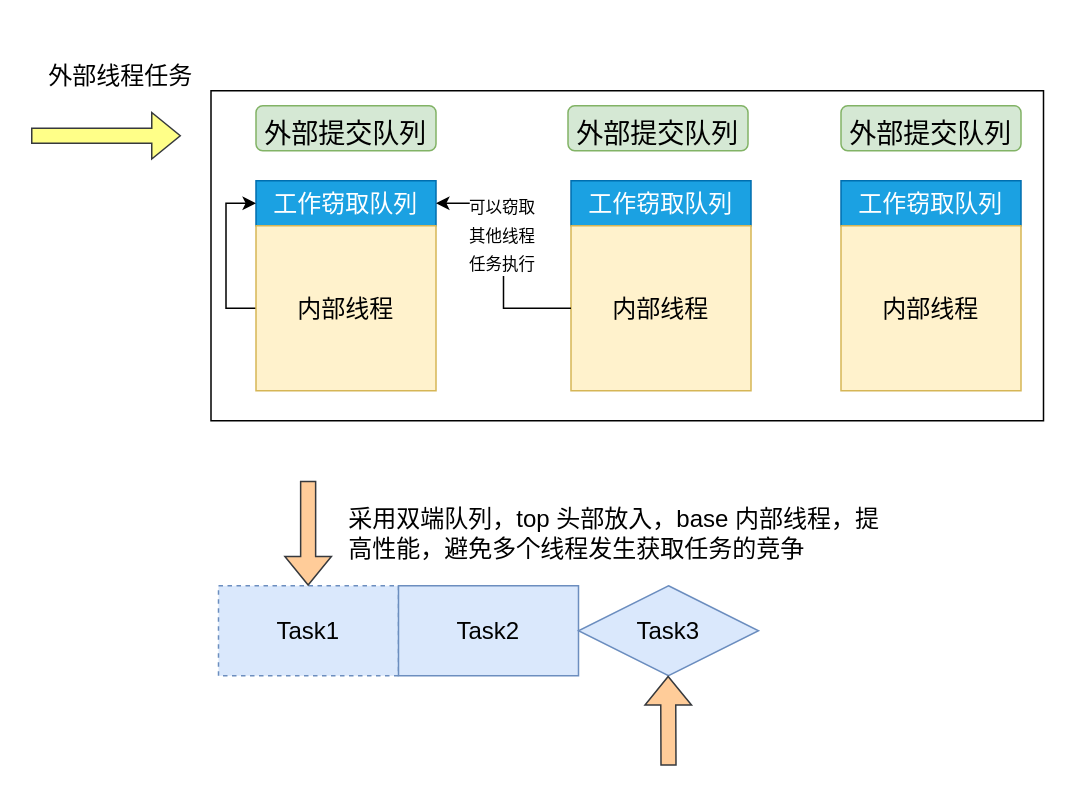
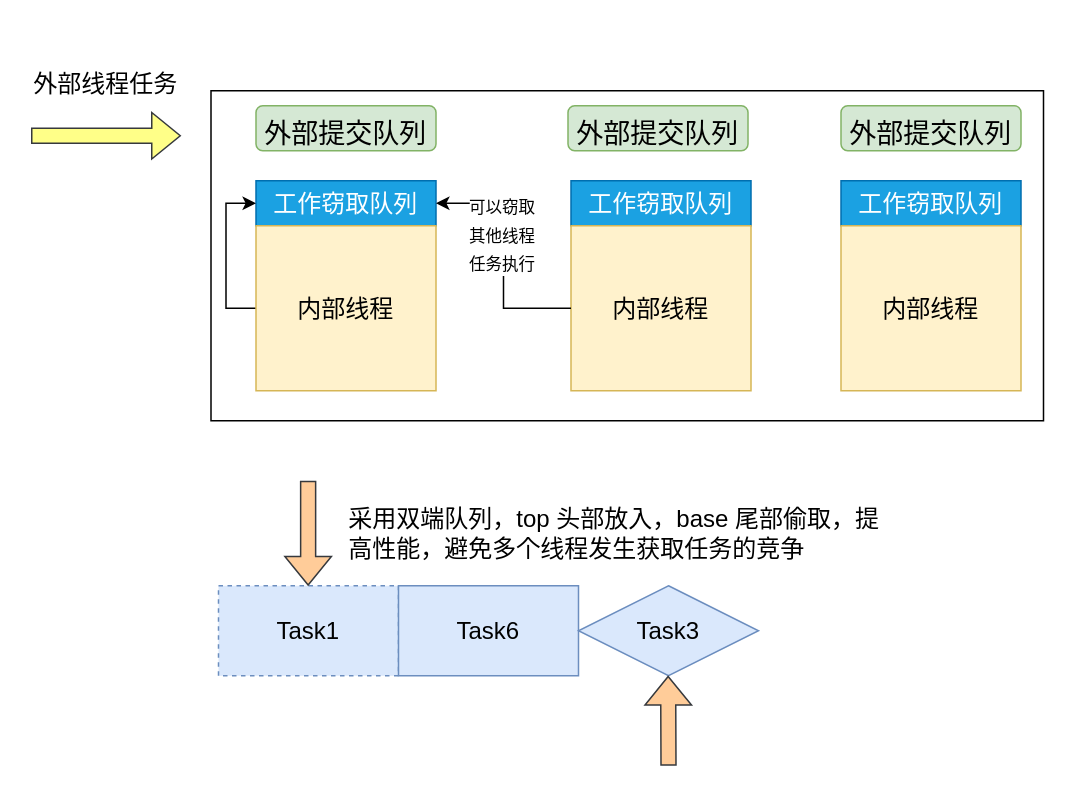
(121, 76) -> (106, 83)
(625, 533) -> (625, 533)
(488, 631) -> (488, 631)
